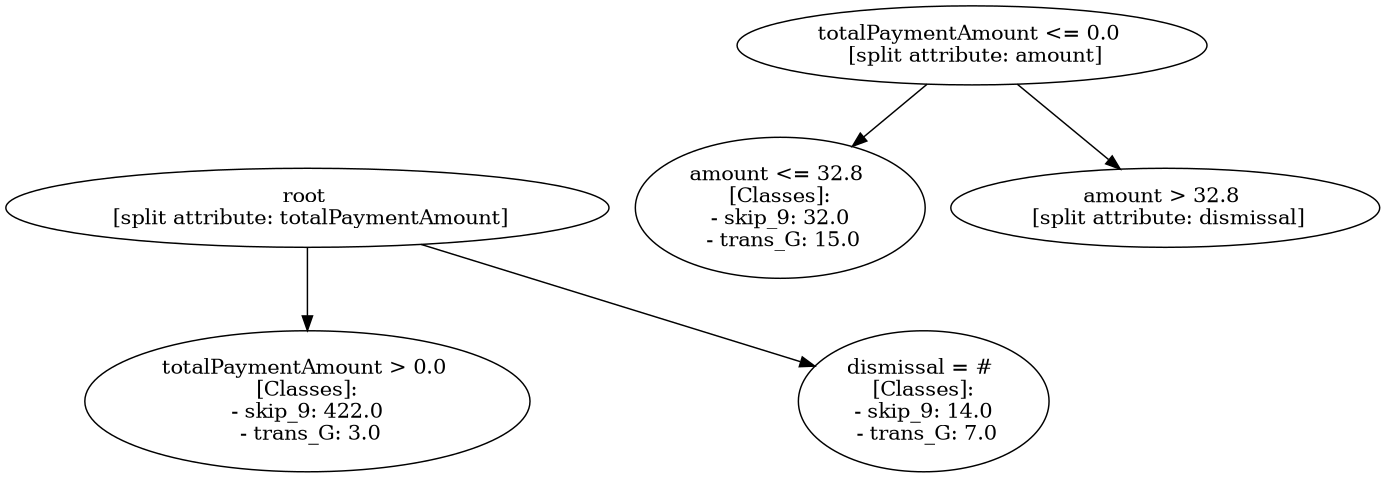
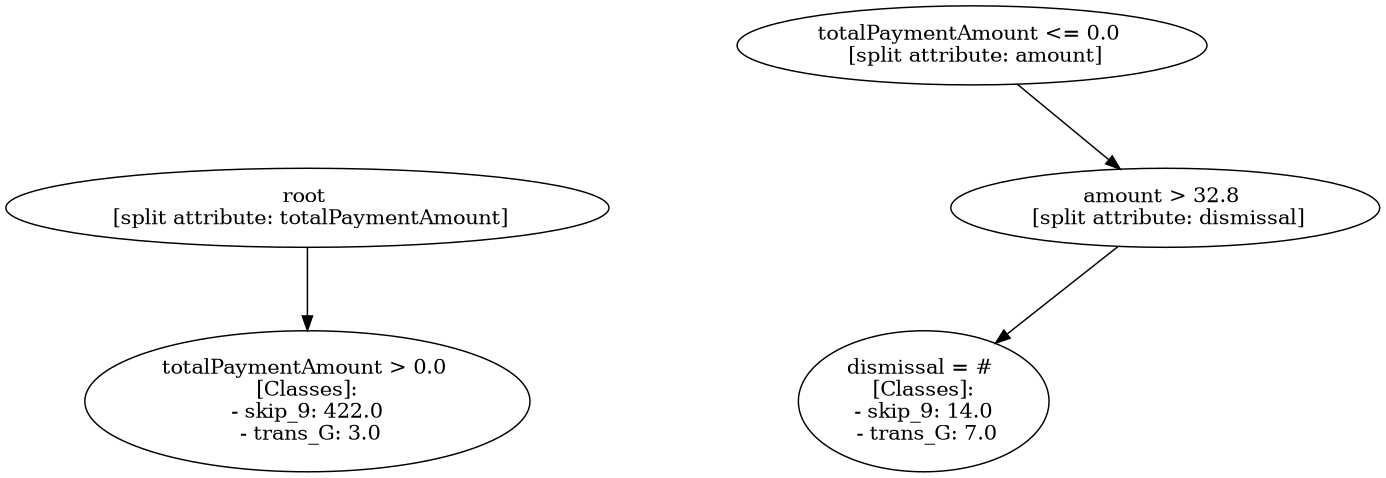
(780, 208) -> none
(611, 303) -> (1063, 290)
